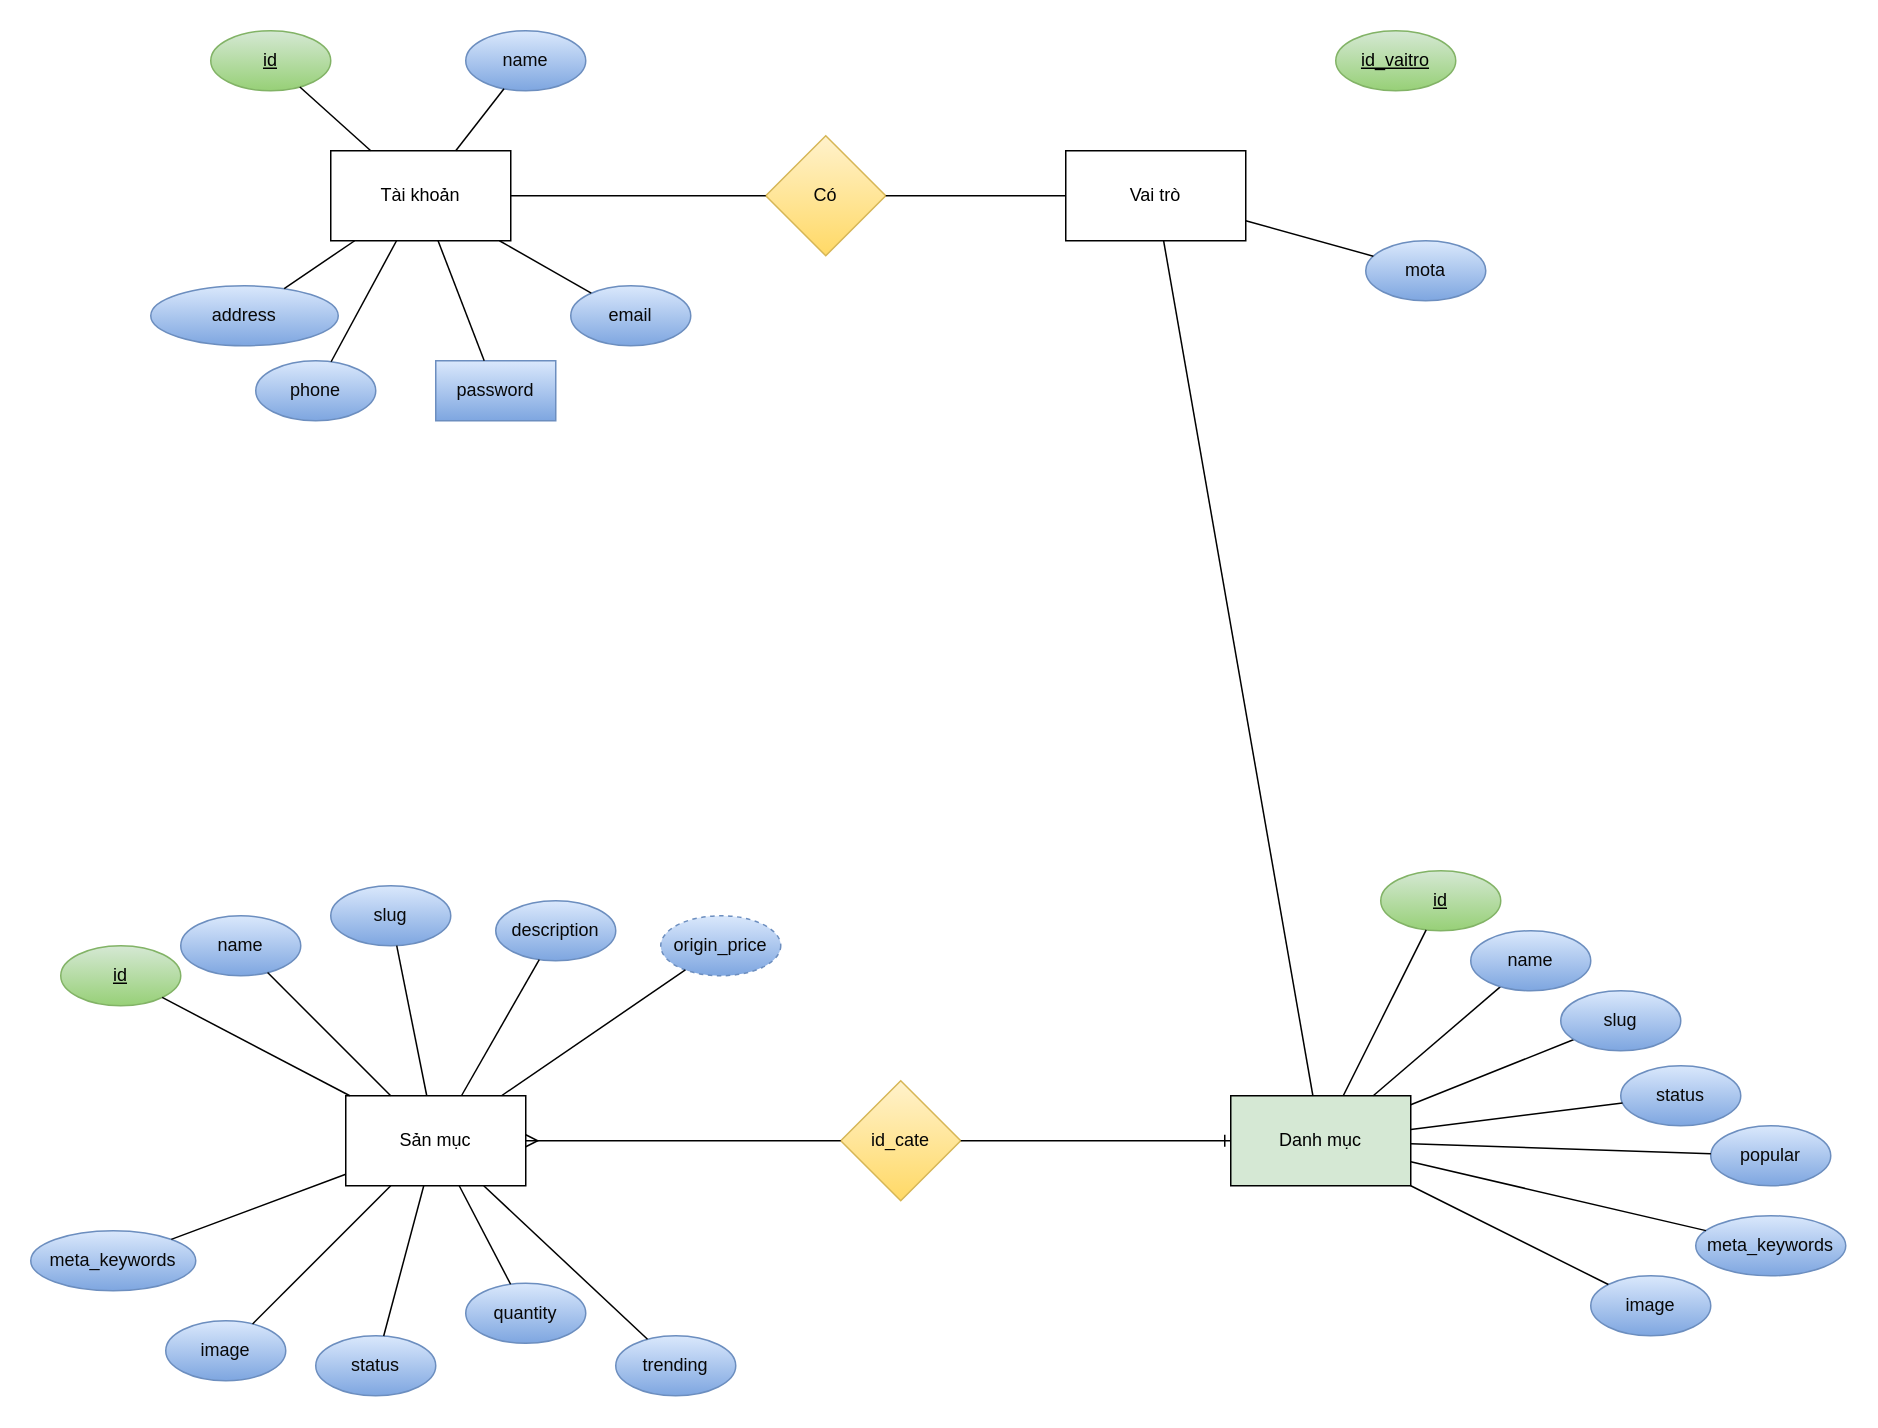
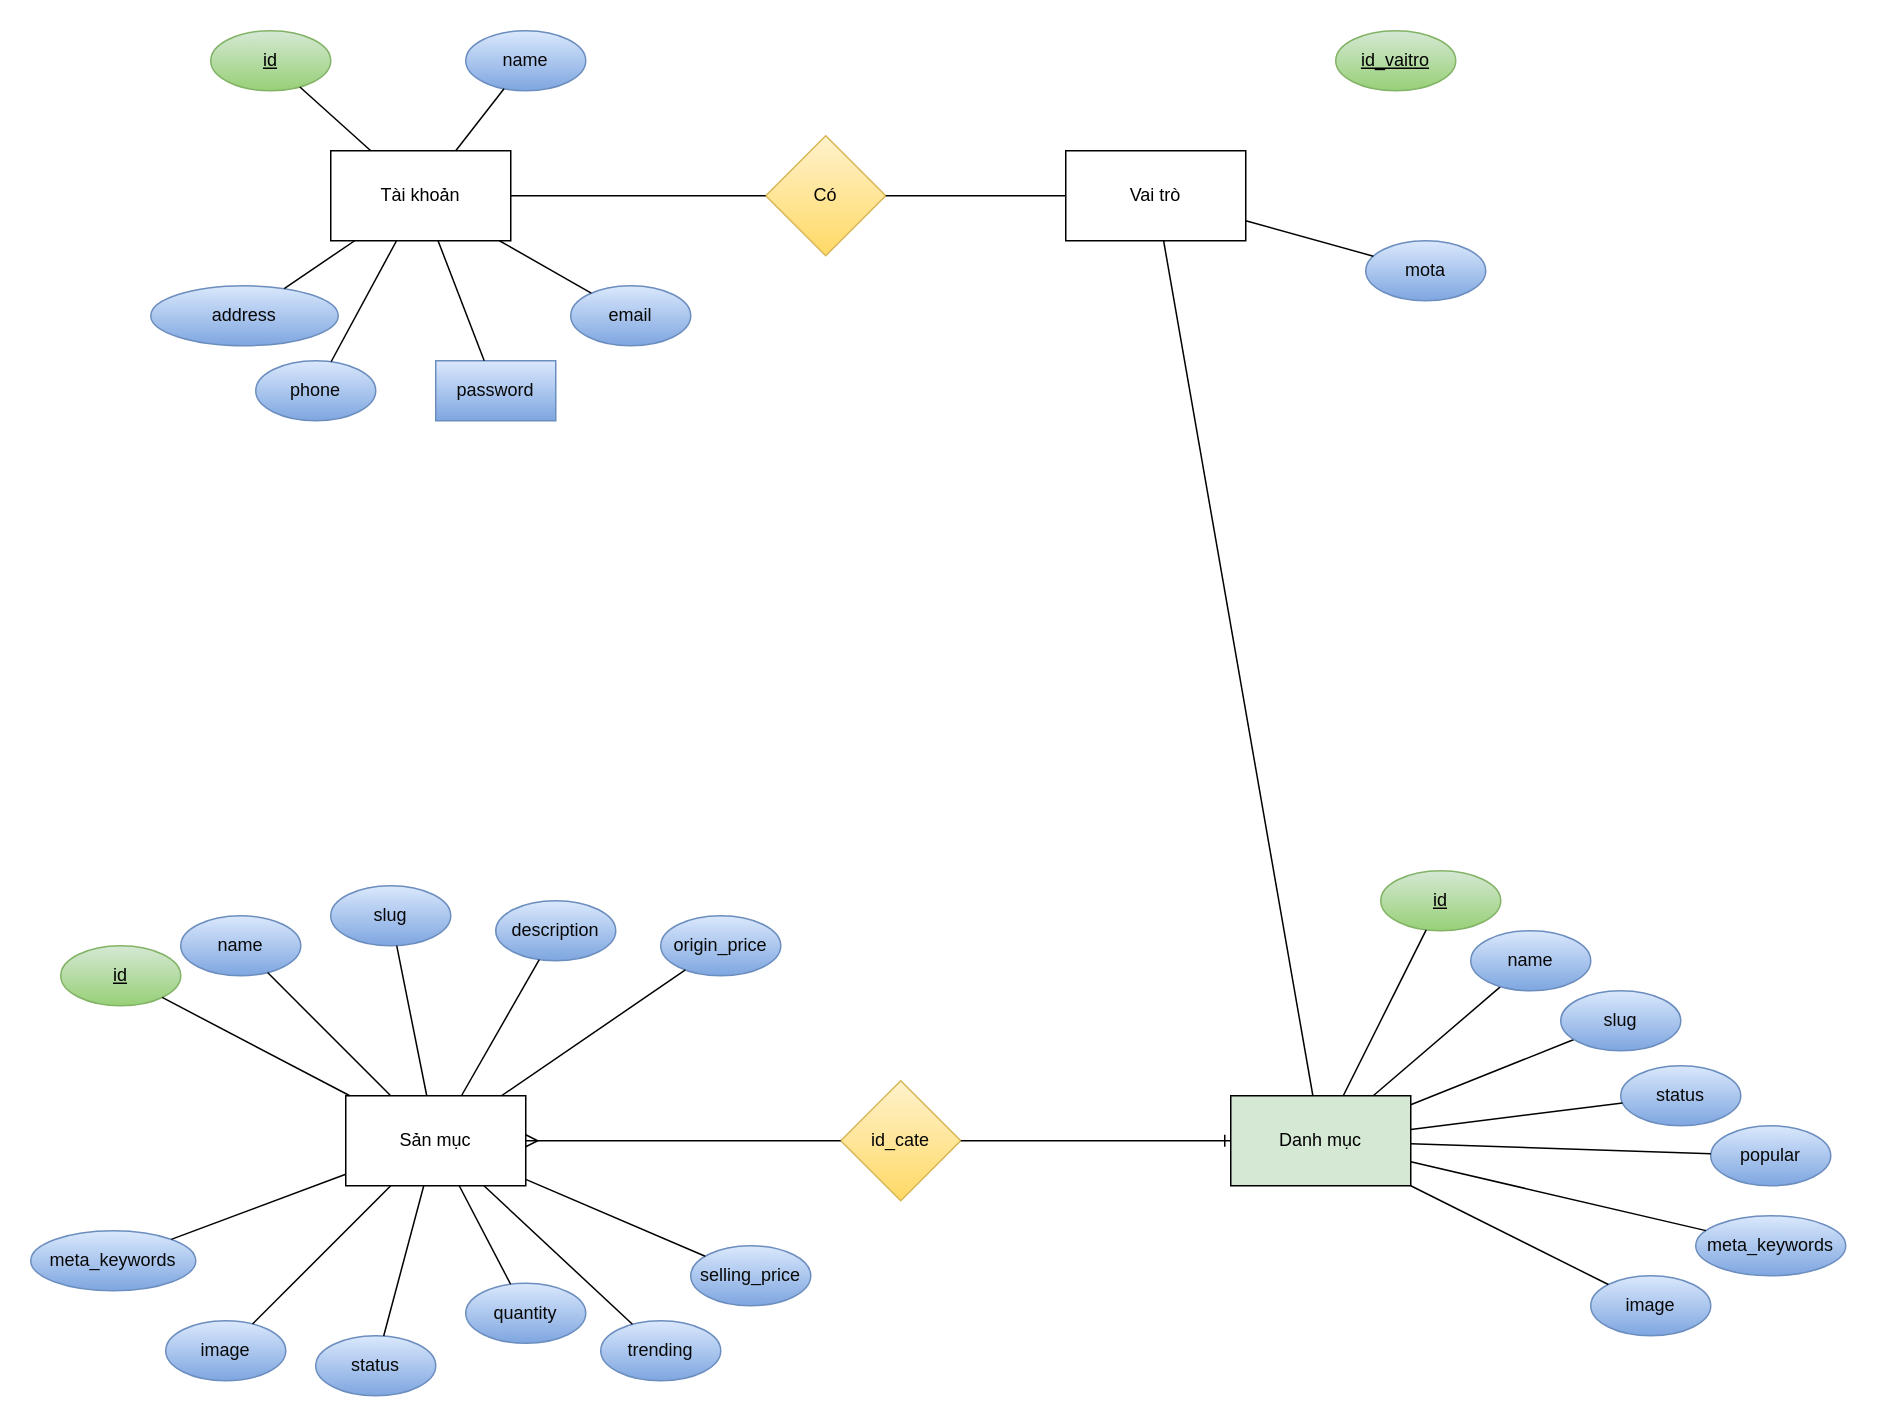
(721, 946) -> (721, 946)
none -> (615, 1218)
none -> (751, 1276)
(676, 1366) -> (661, 1351)
